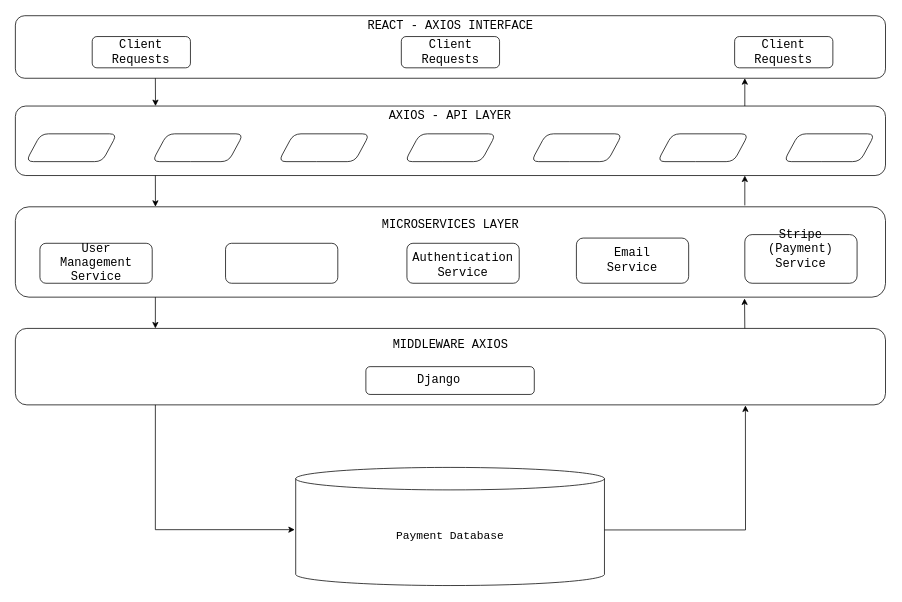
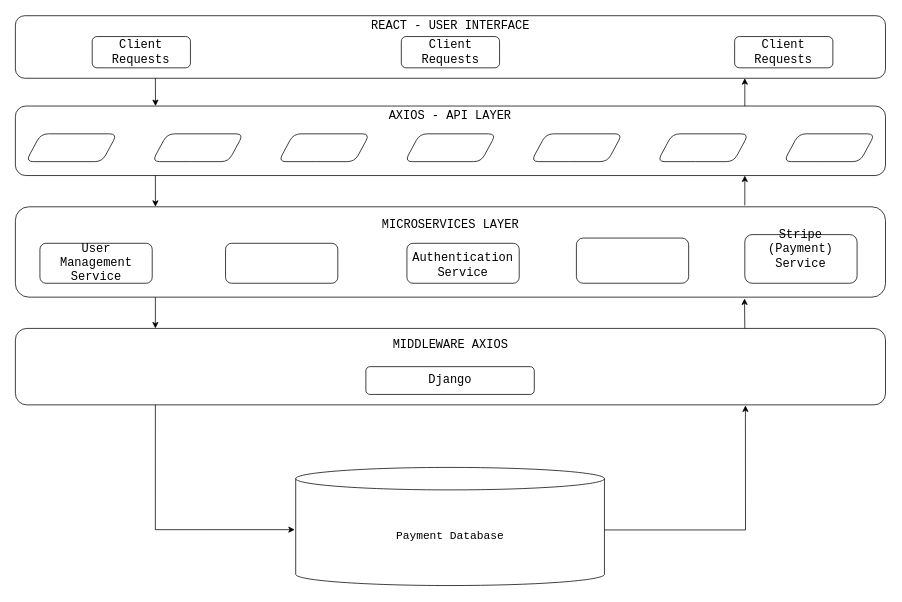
(451, 26) -> (451, 26)
(633, 260) -> none
(439, 380) -> (450, 380)
